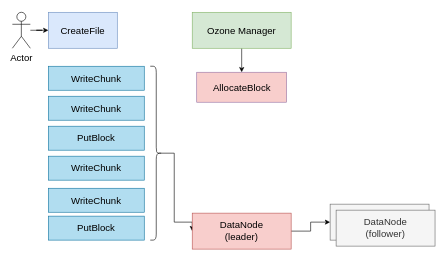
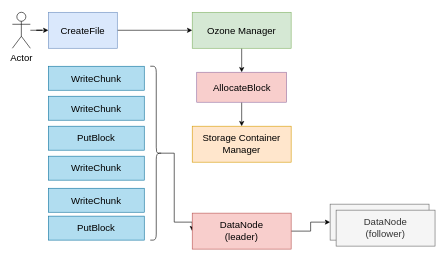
none -> (186, 30)
none -> (242, 120)
none -> (242, 144)
